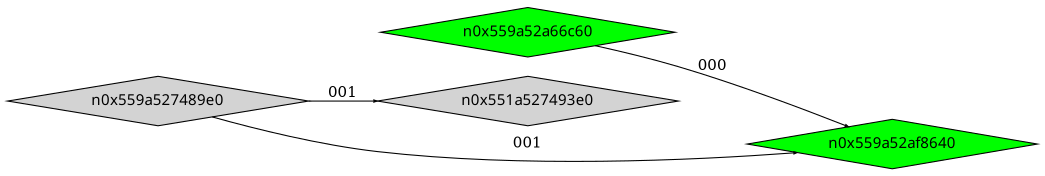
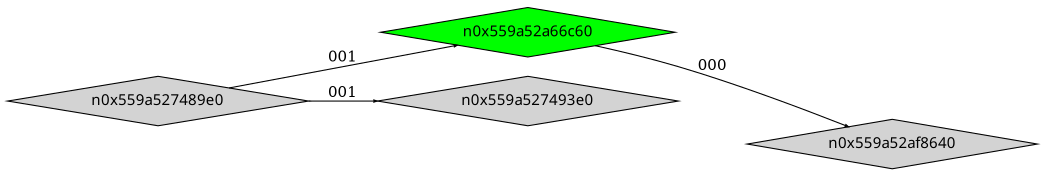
(528, 101) -> (528, 101)
(892, 144) -> (892, 144)
(501, 160) -> (341, 67)
